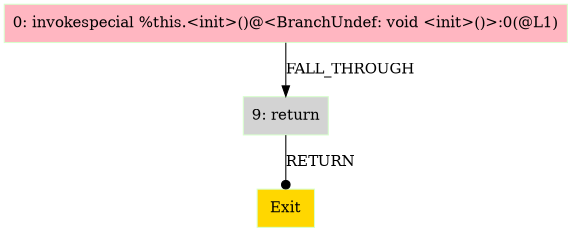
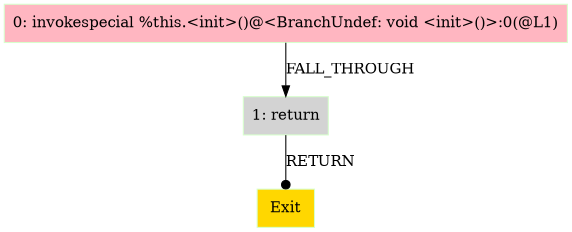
(286, 116) -> (286, 116)
